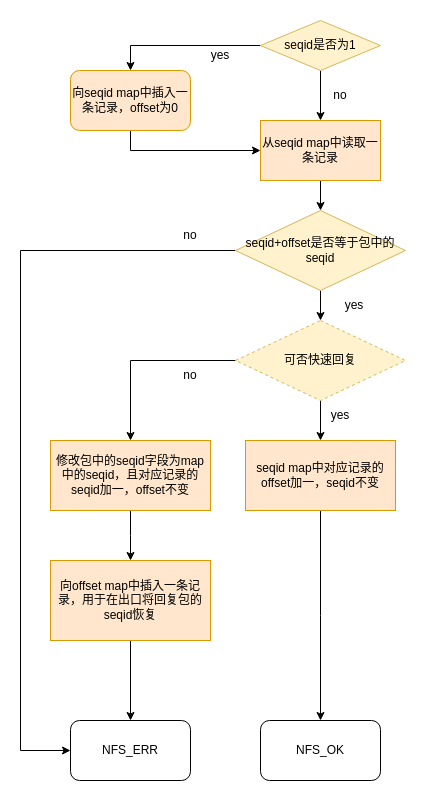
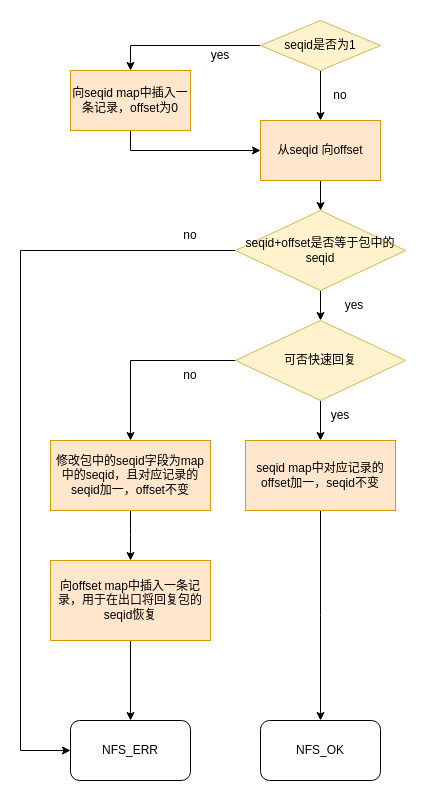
(131, 101) -> (131, 101)
(321, 151) -> (321, 151)
(321, 361) -> (321, 361)
